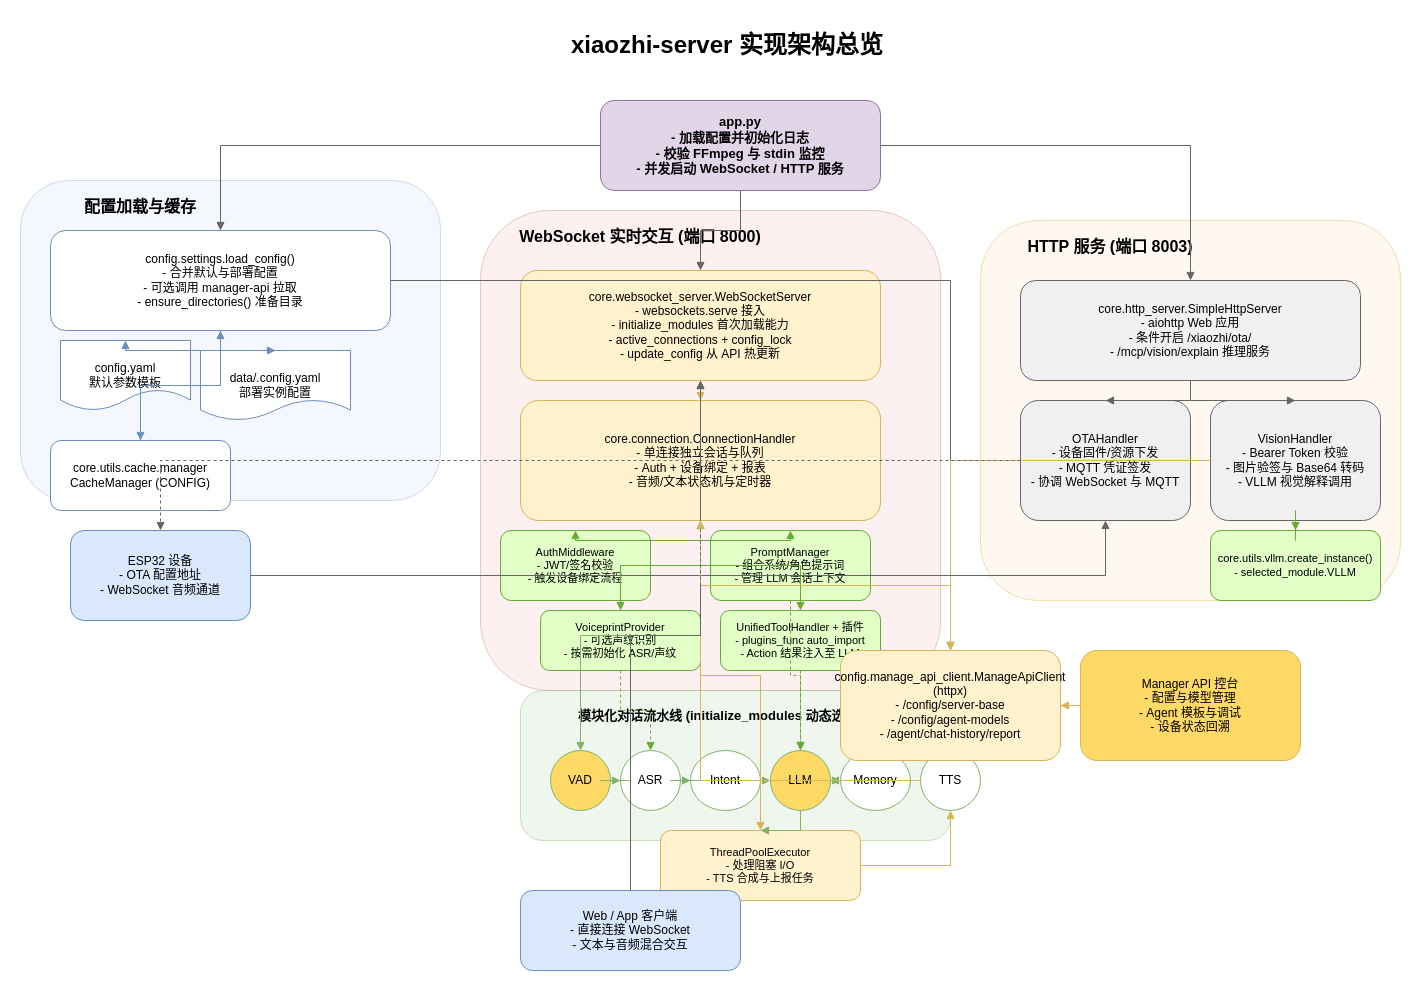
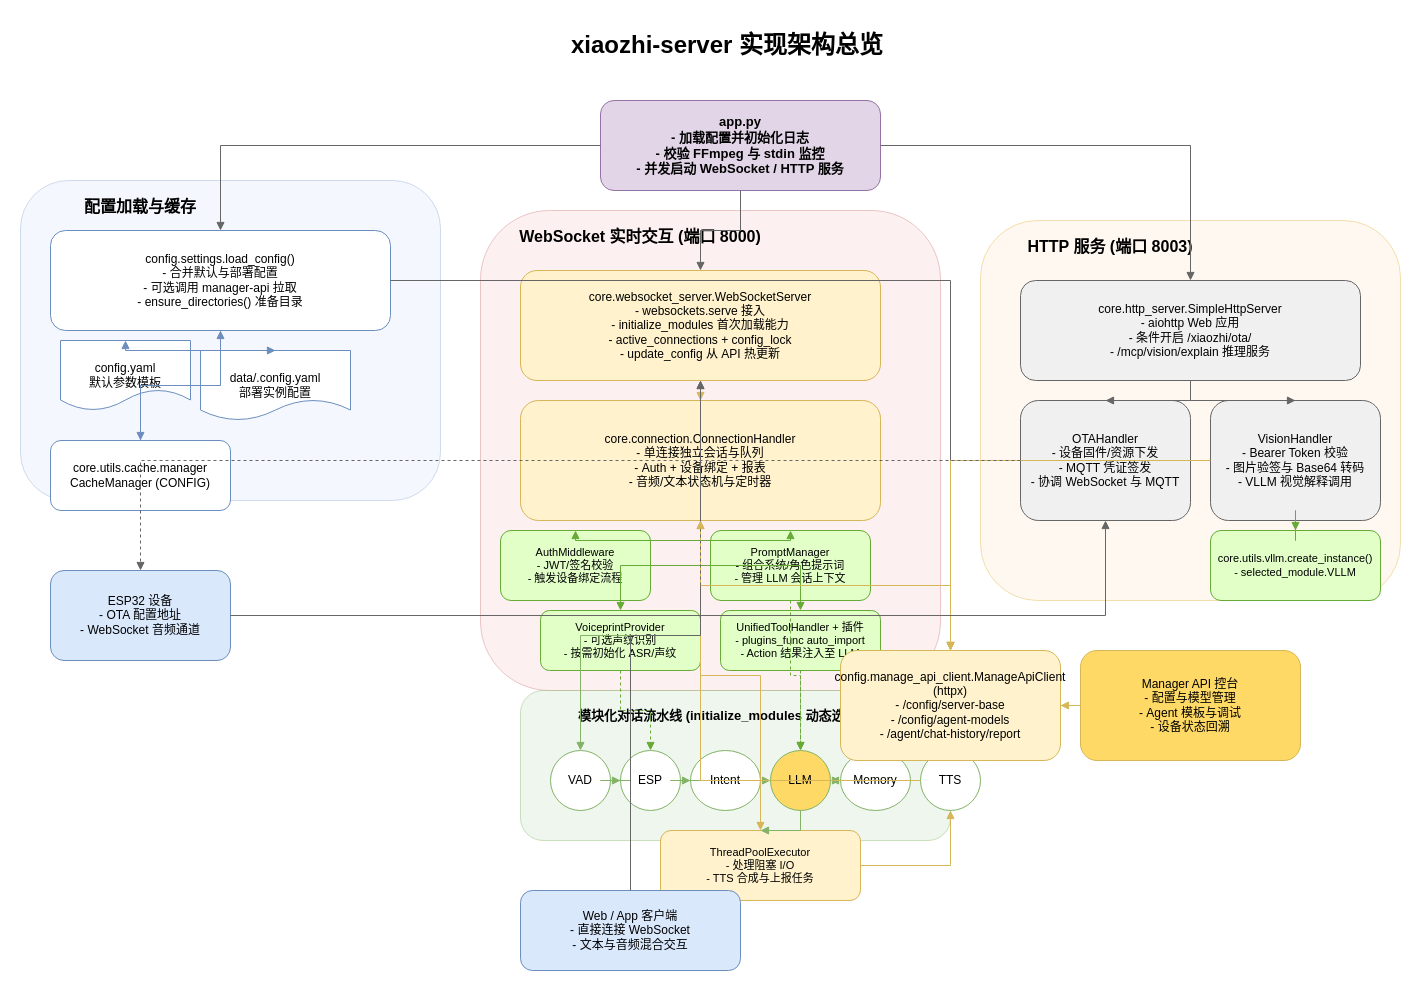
(161, 576) -> (141, 616)
(581, 781) -> (581, 781)
(651, 781) -> (651, 781)
